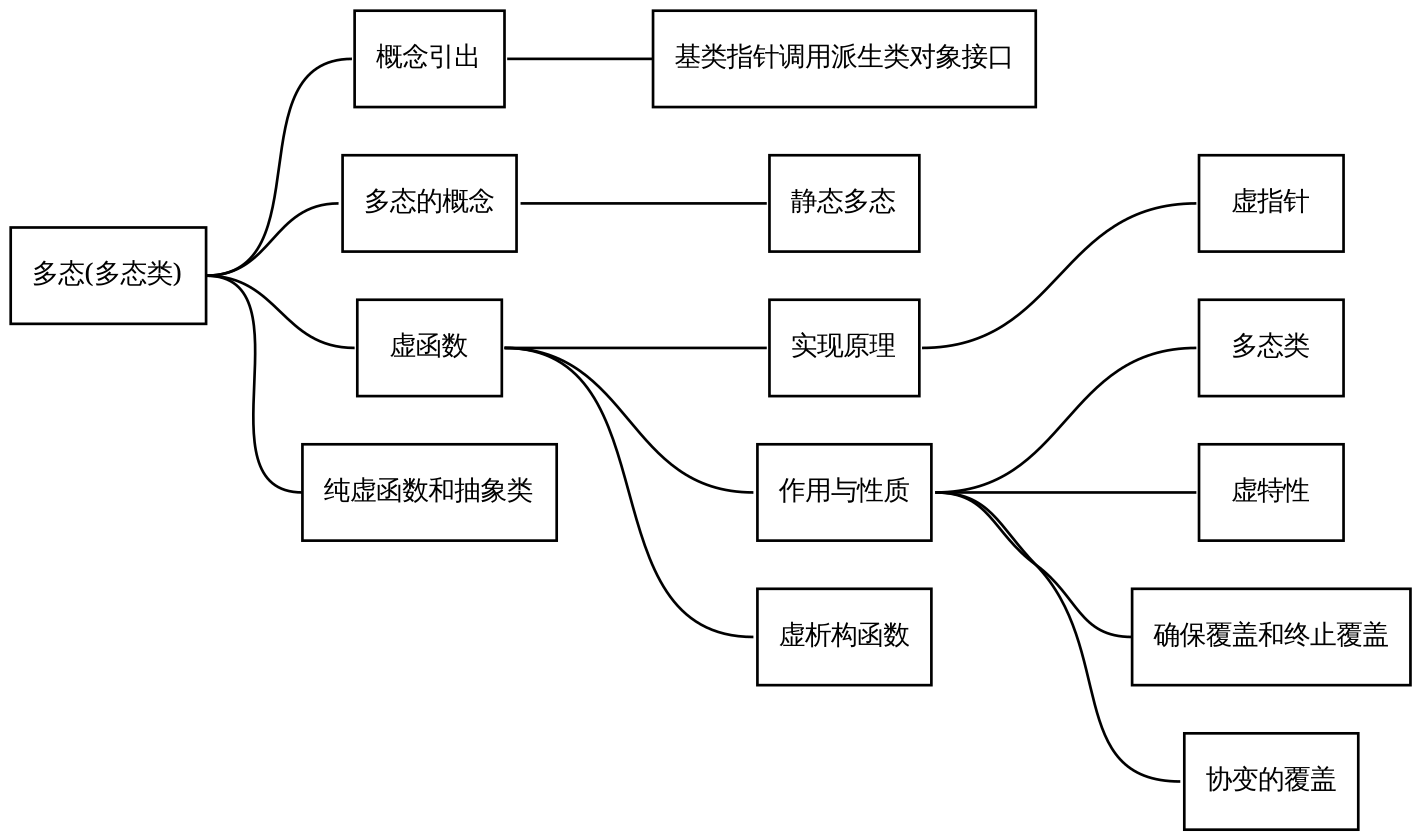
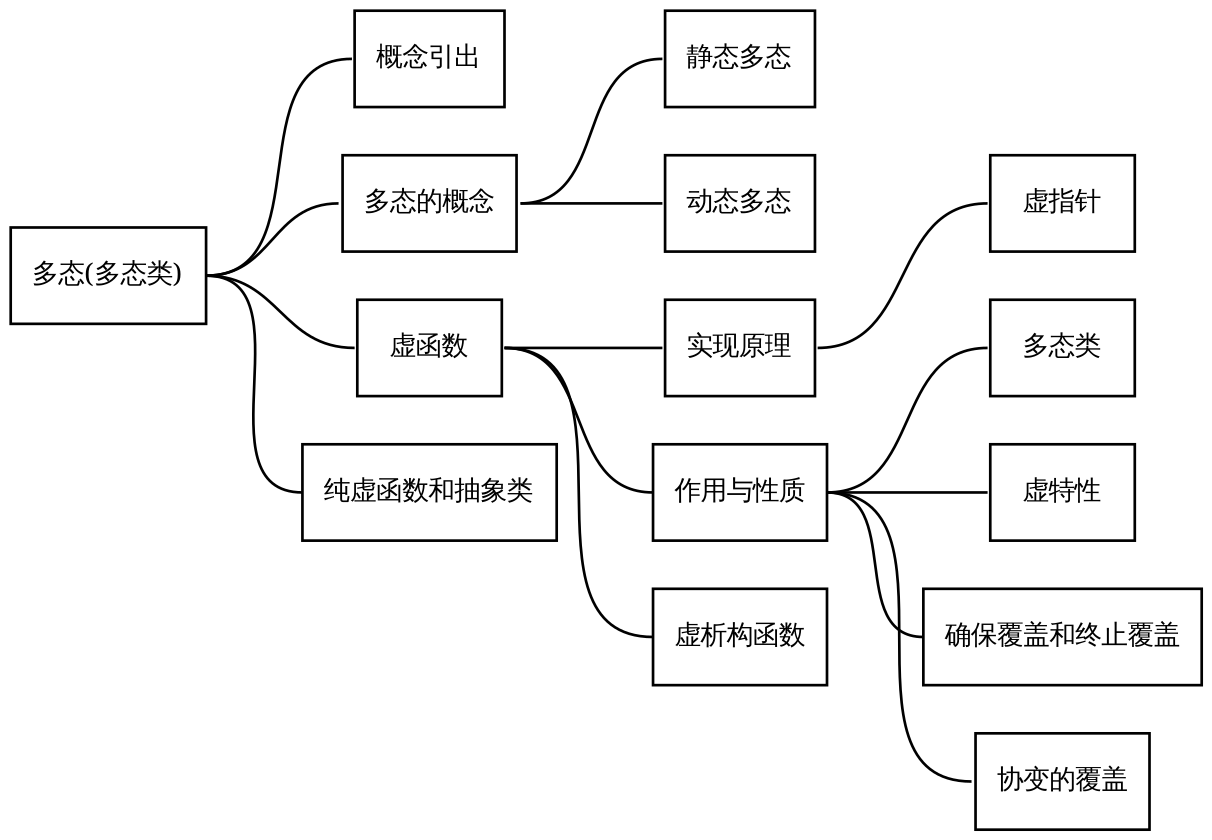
(844, 59) -> none
none -> (740, 203)
